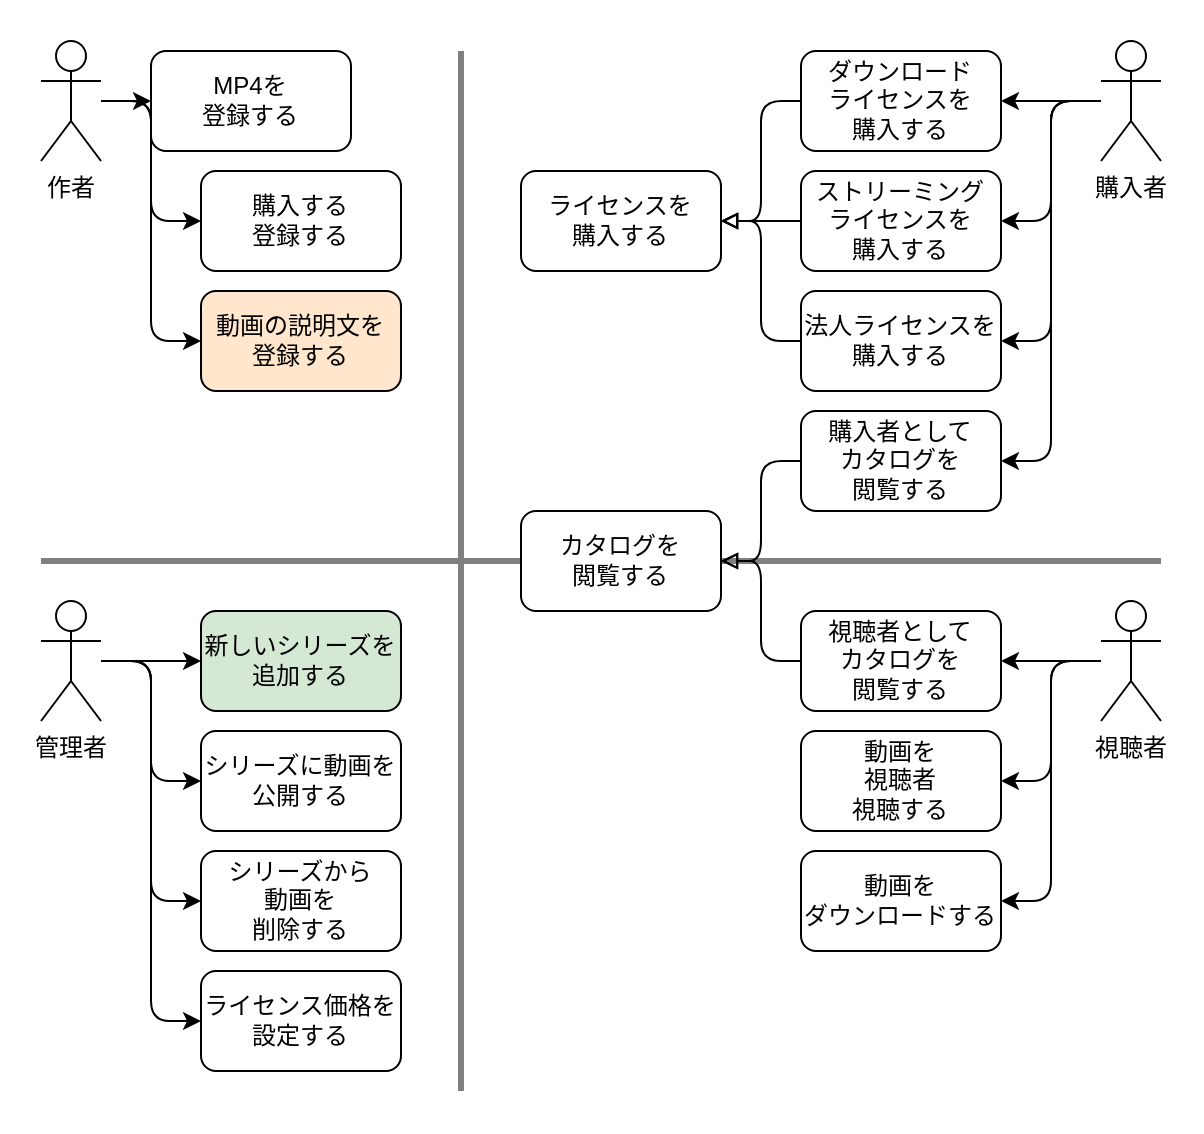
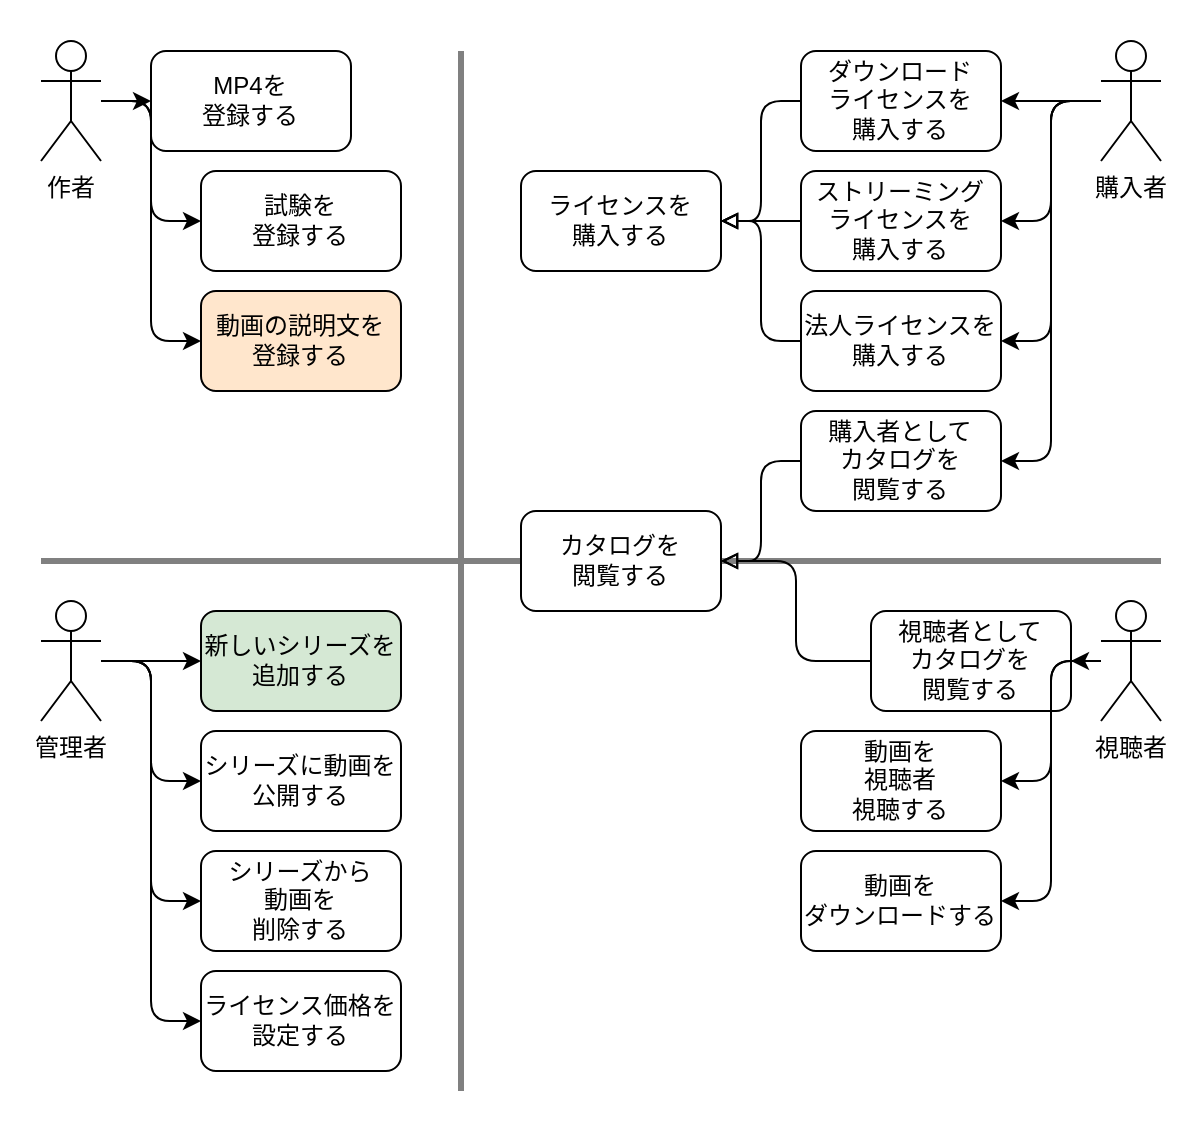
(301, 221) -> (301, 221)
(901, 661) -> (971, 661)
